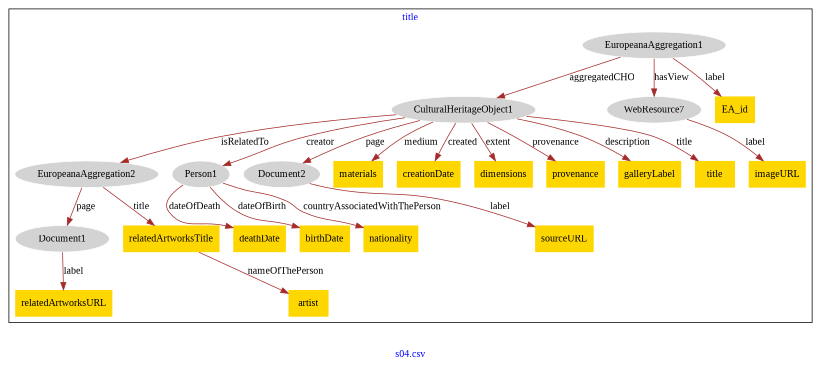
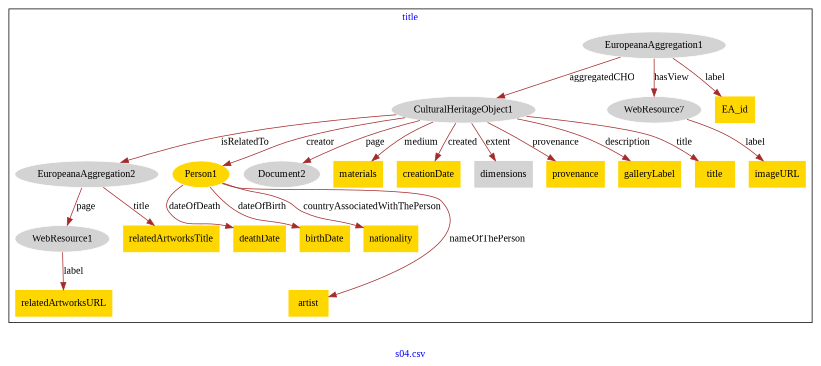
(201, 174) -> (201, 174)
(504, 174) -> (504, 174)
(62, 239) -> (62, 239)
(564, 239) -> none
(240, 271) -> (413, 194)
